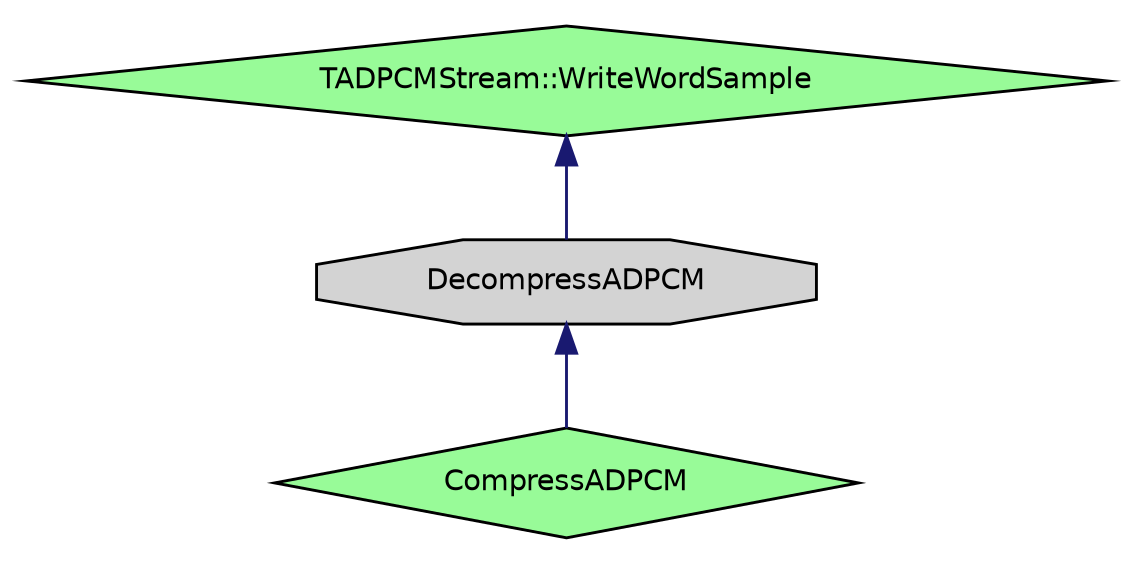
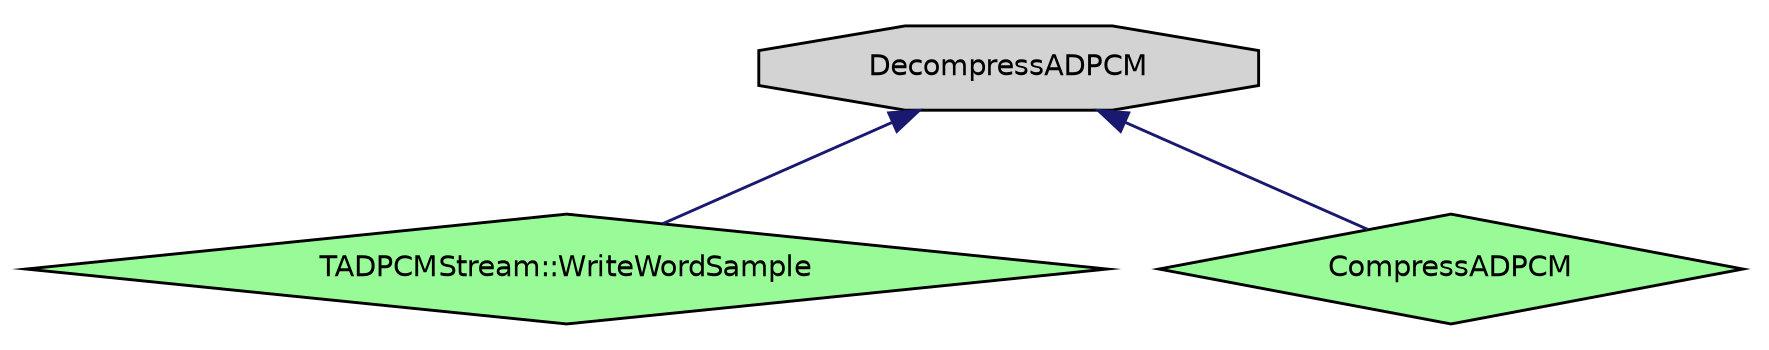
(566, 202) -> (777, 173)
